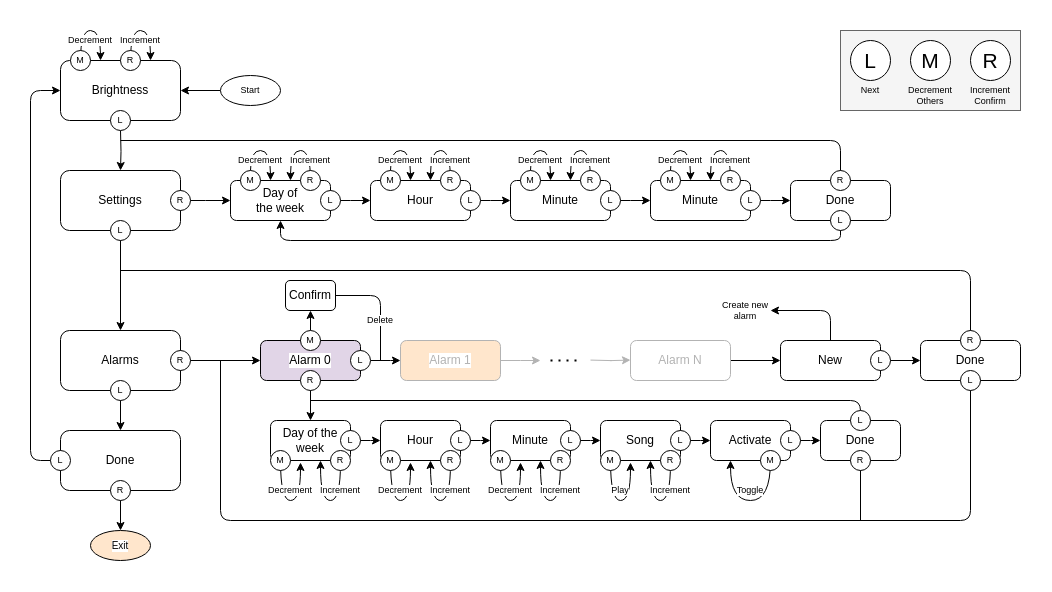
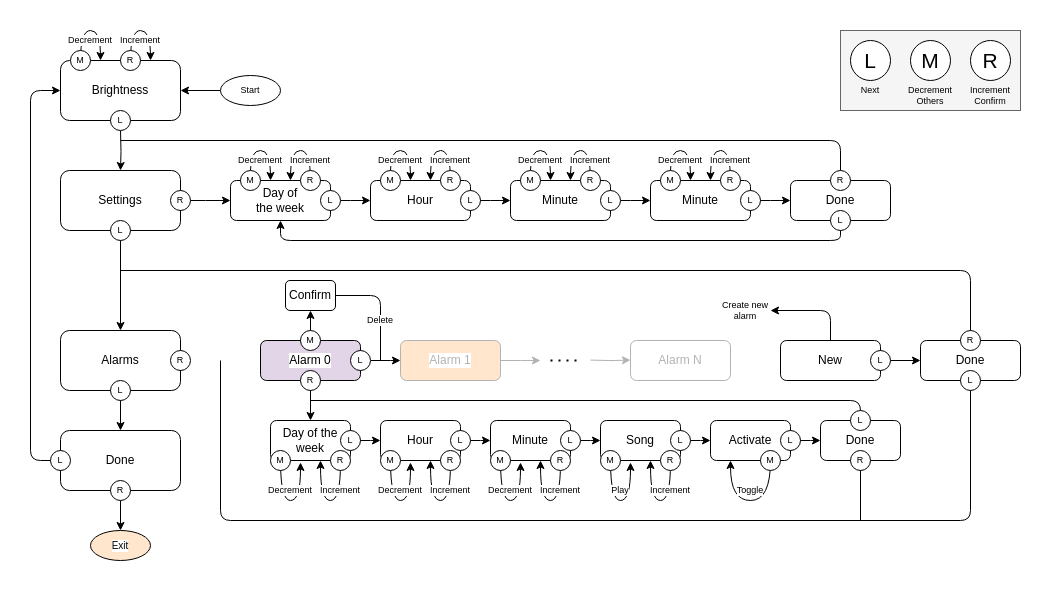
(222, 361) -> none
(752, 361) -> none
